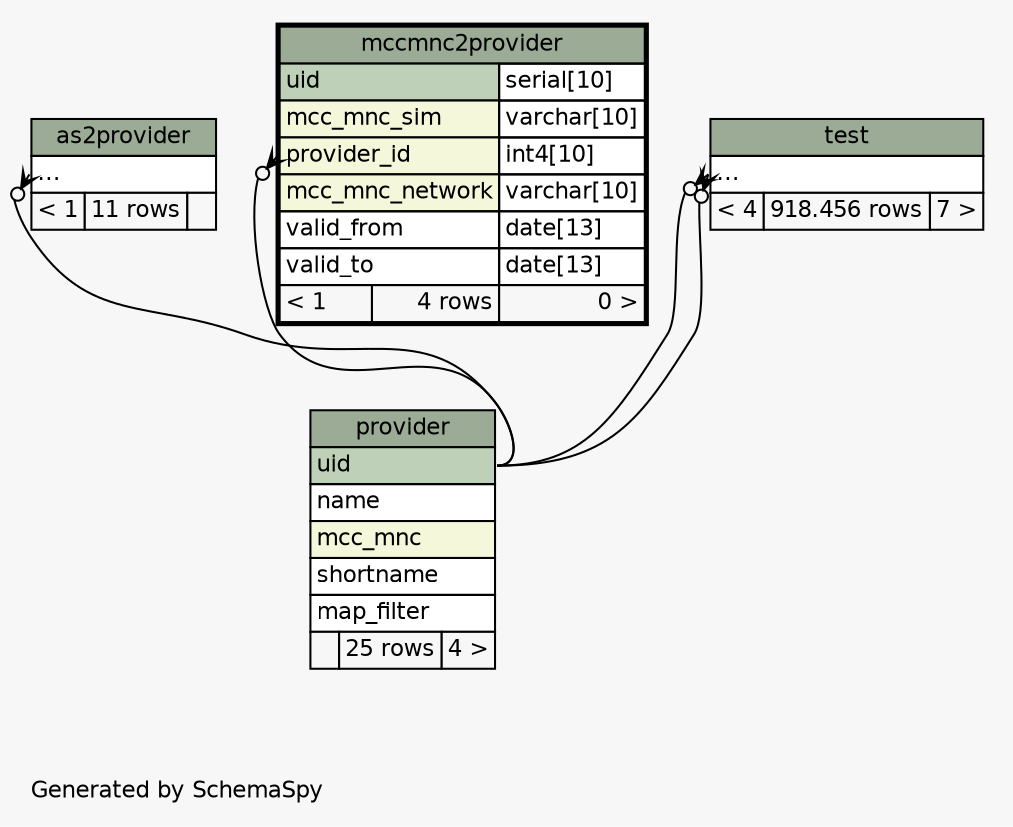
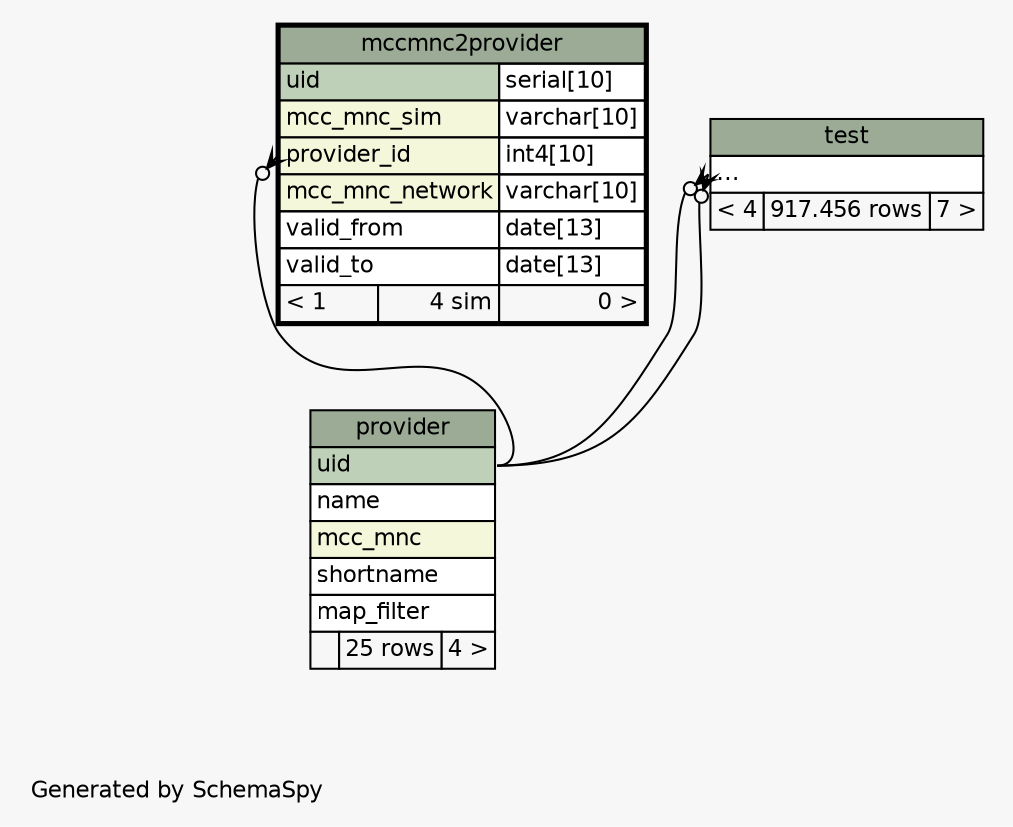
(124, 174) -> none
(847, 210) -> (847, 210)
(455, 303) -> (461, 303)
